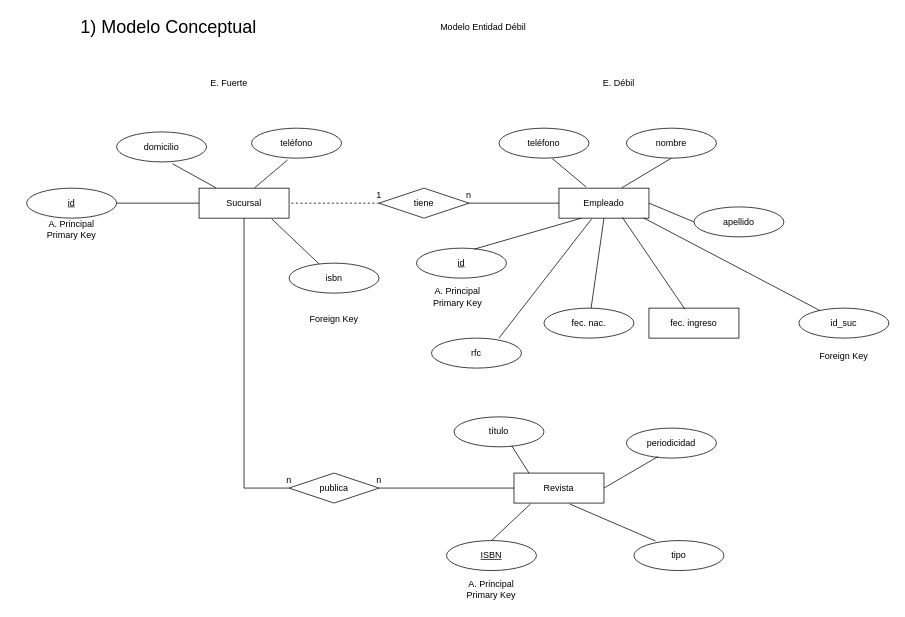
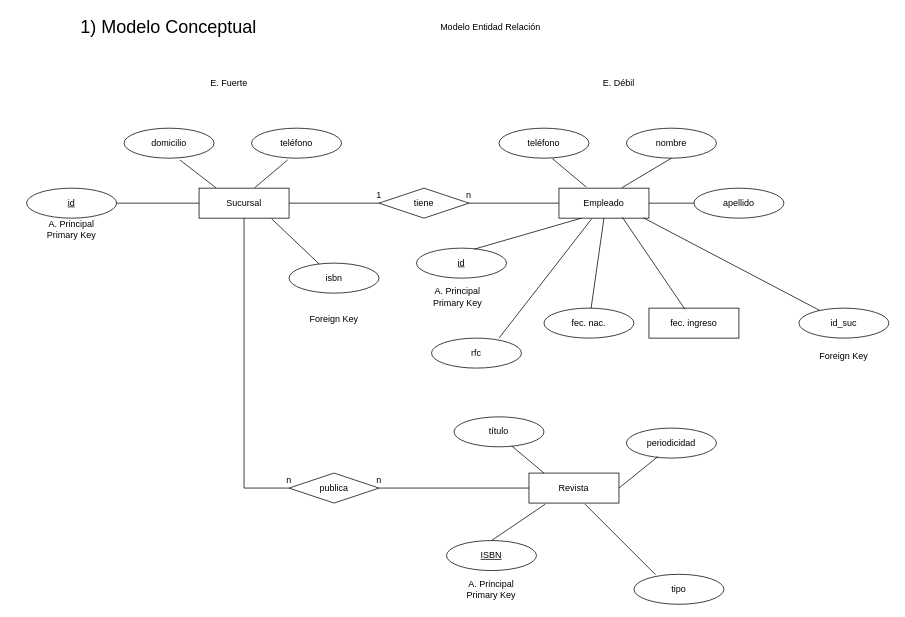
(484, 27) -> (492, 27)
(162, 147) -> (169, 143)
(334, 203) -> (334, 203)
(739, 222) -> (739, 203)
(559, 488) -> (574, 488)
(679, 555) -> (679, 589)
